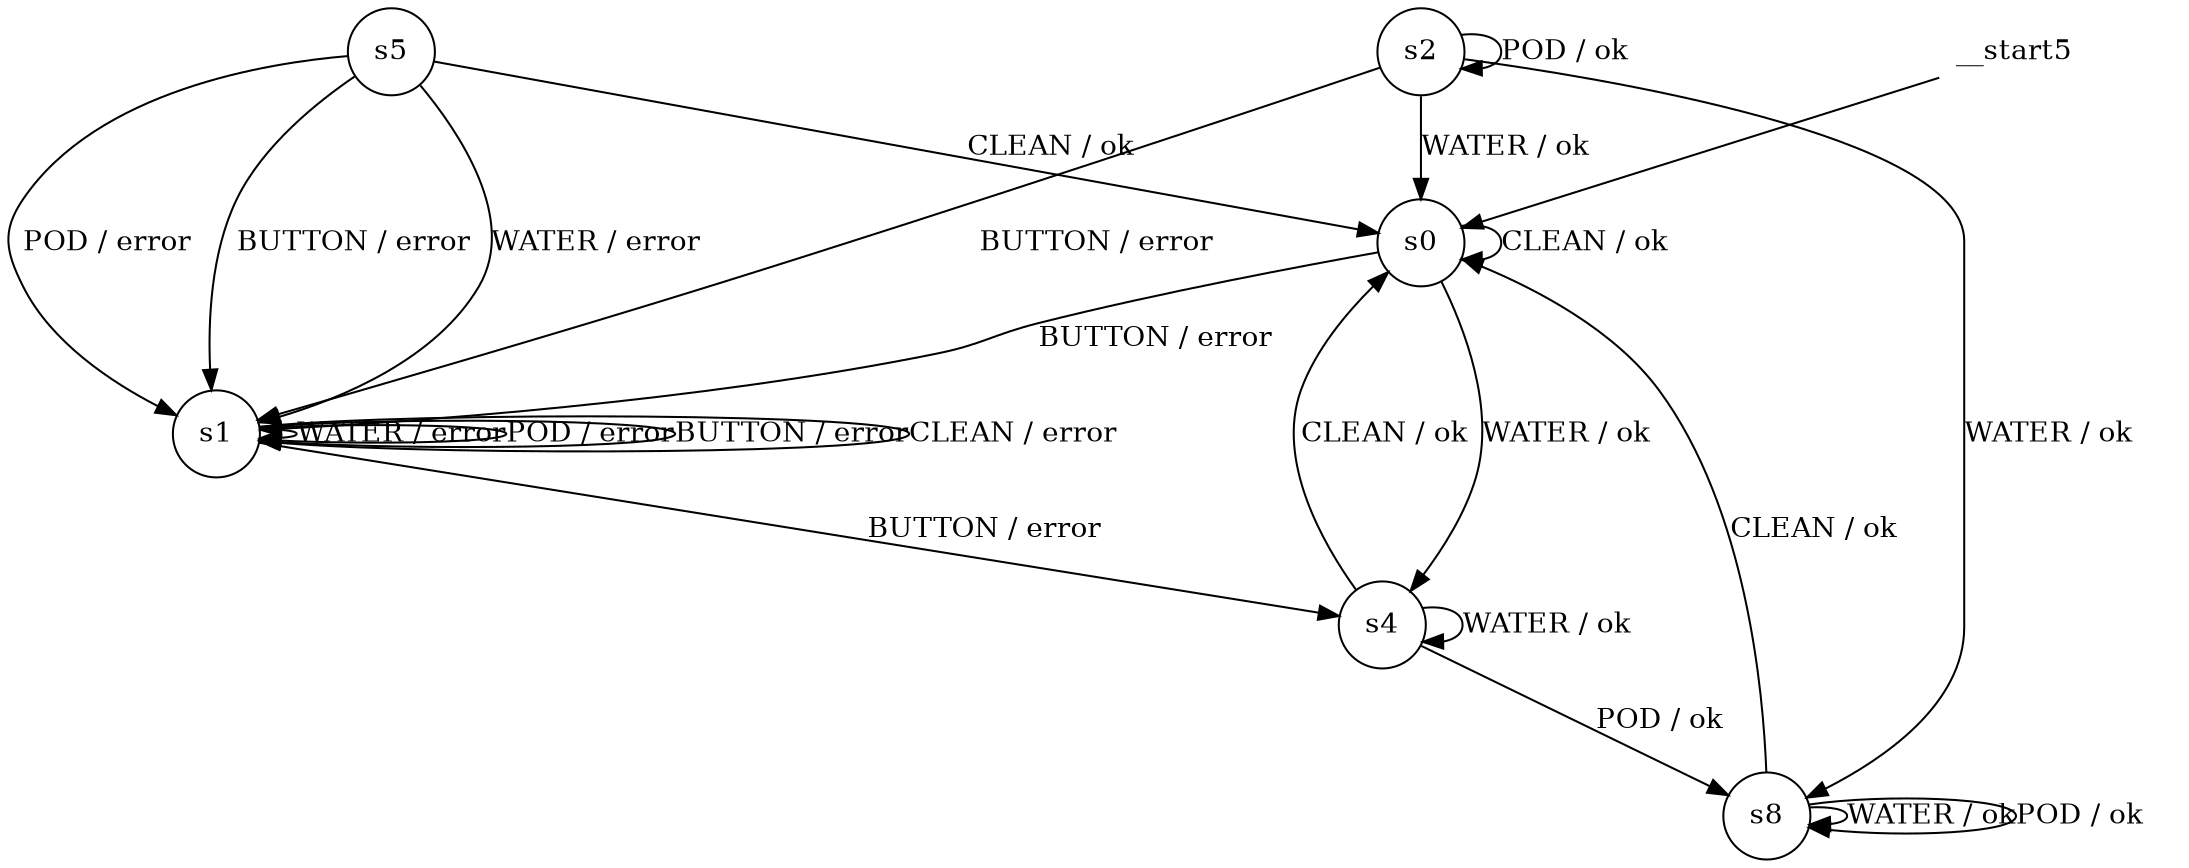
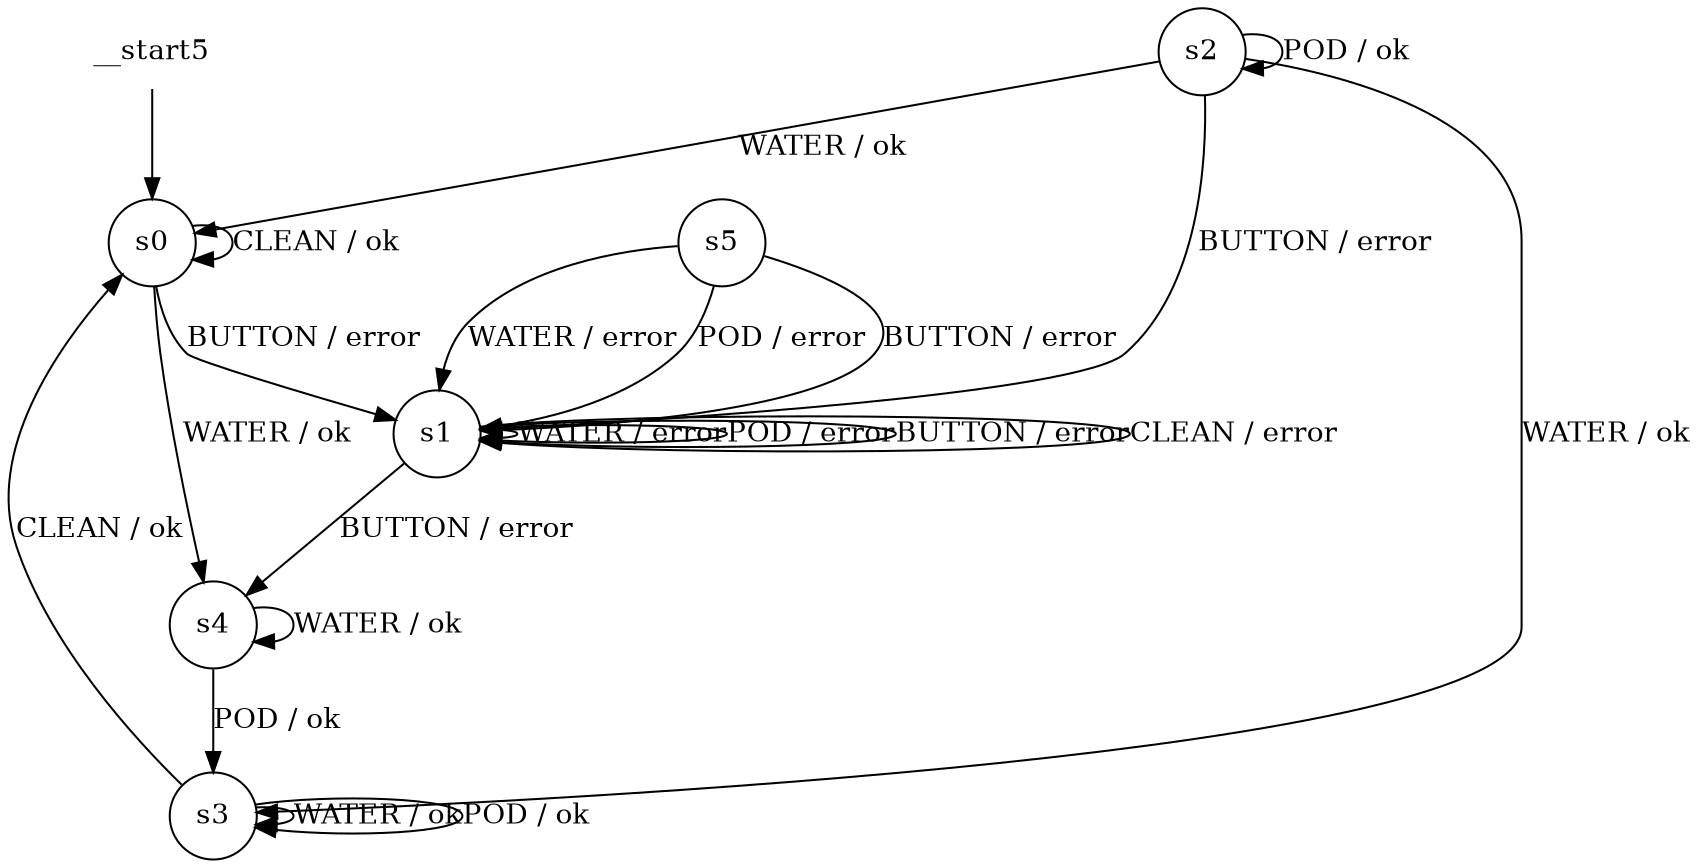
(896, 145) -> none
(1294, 433) -> none
(1767, 816) -> (213, 816)
